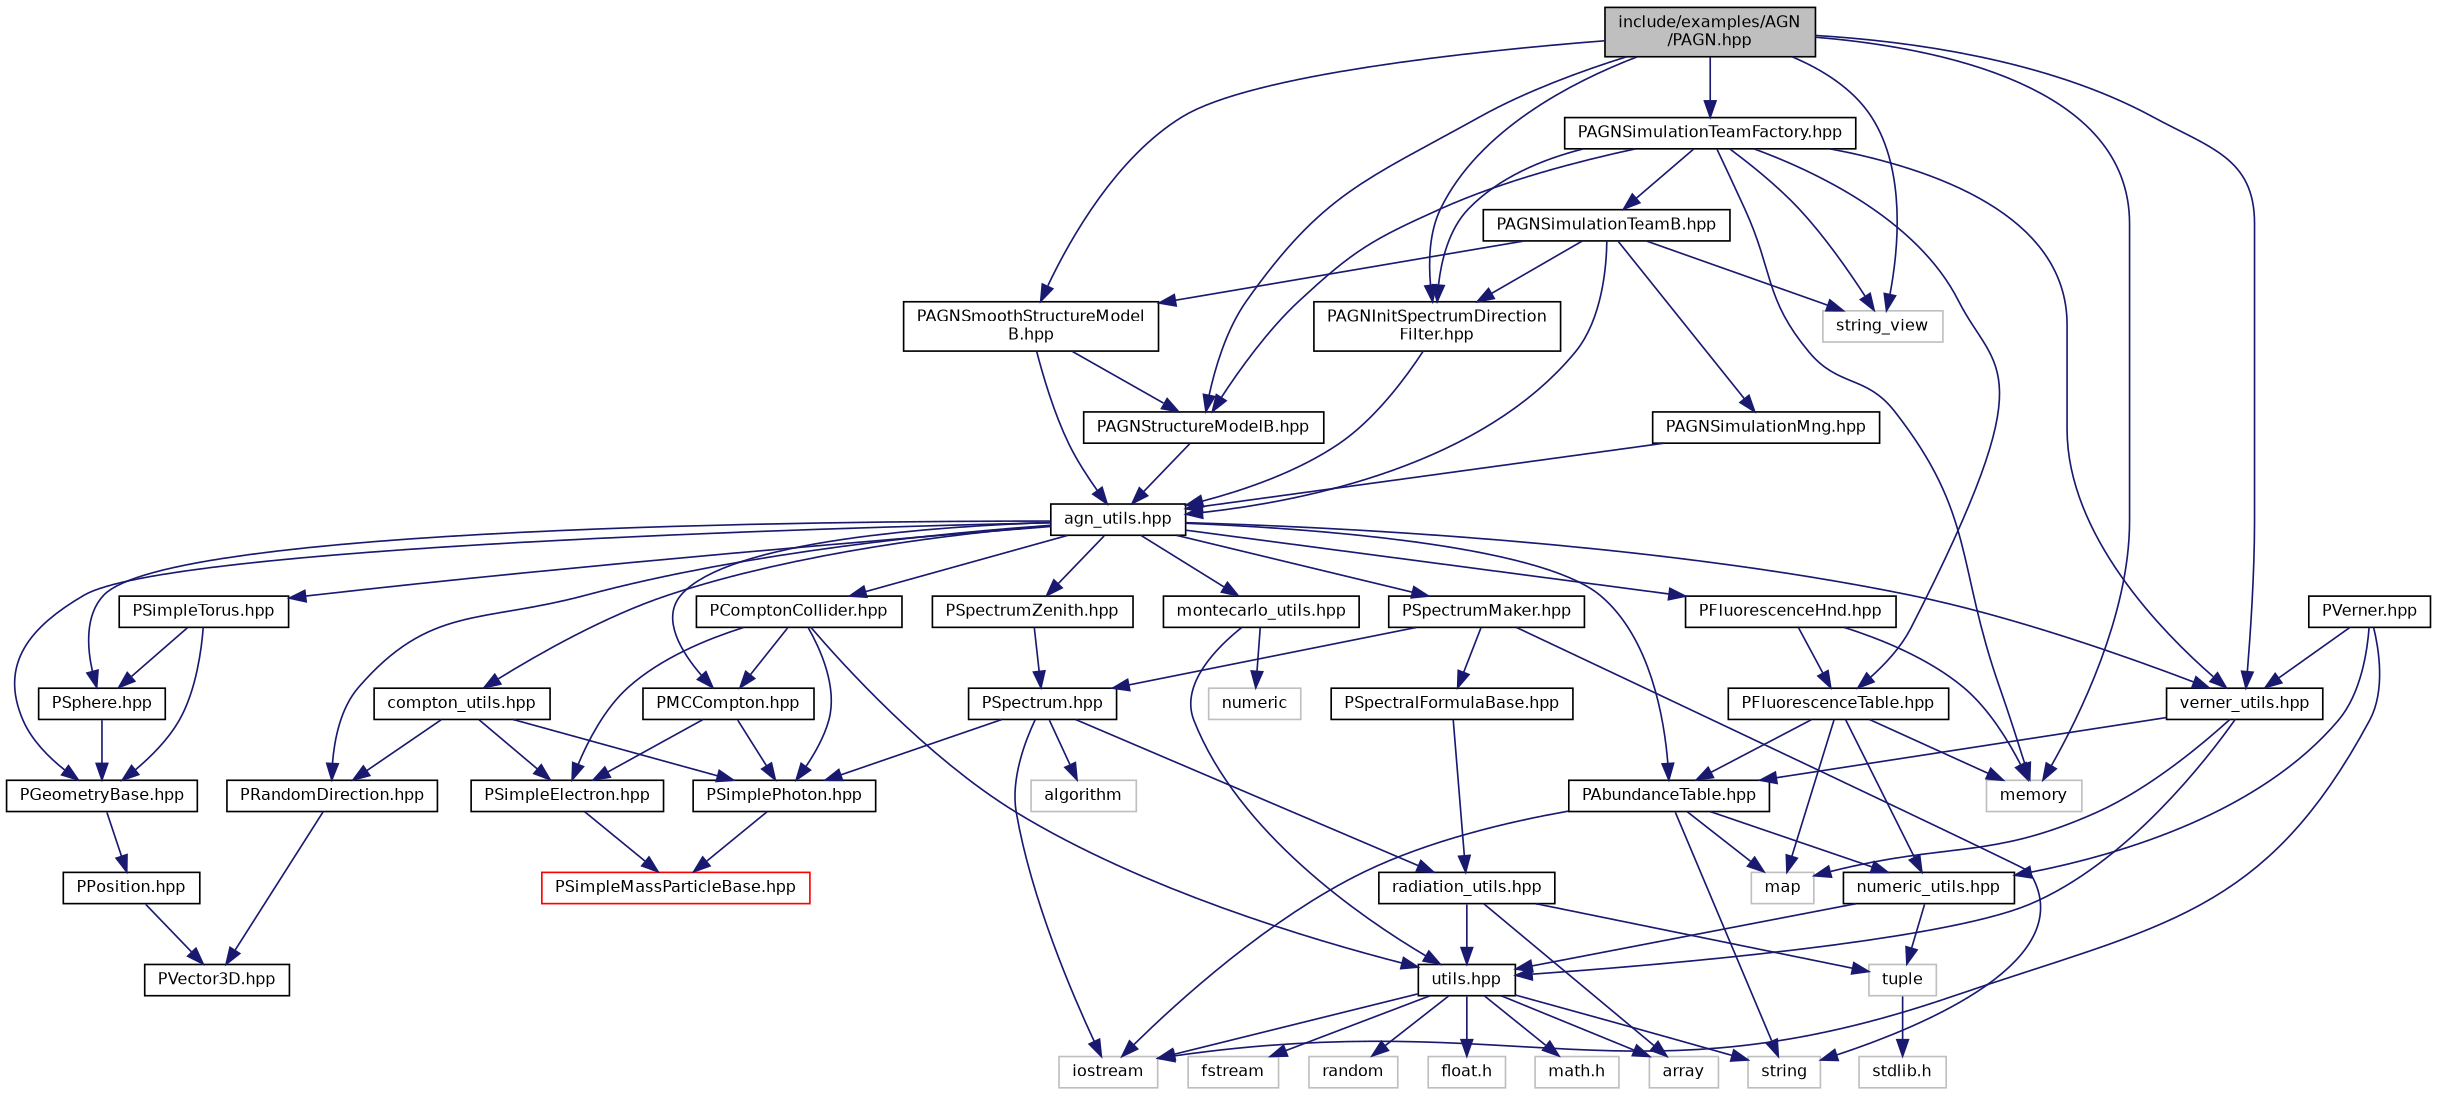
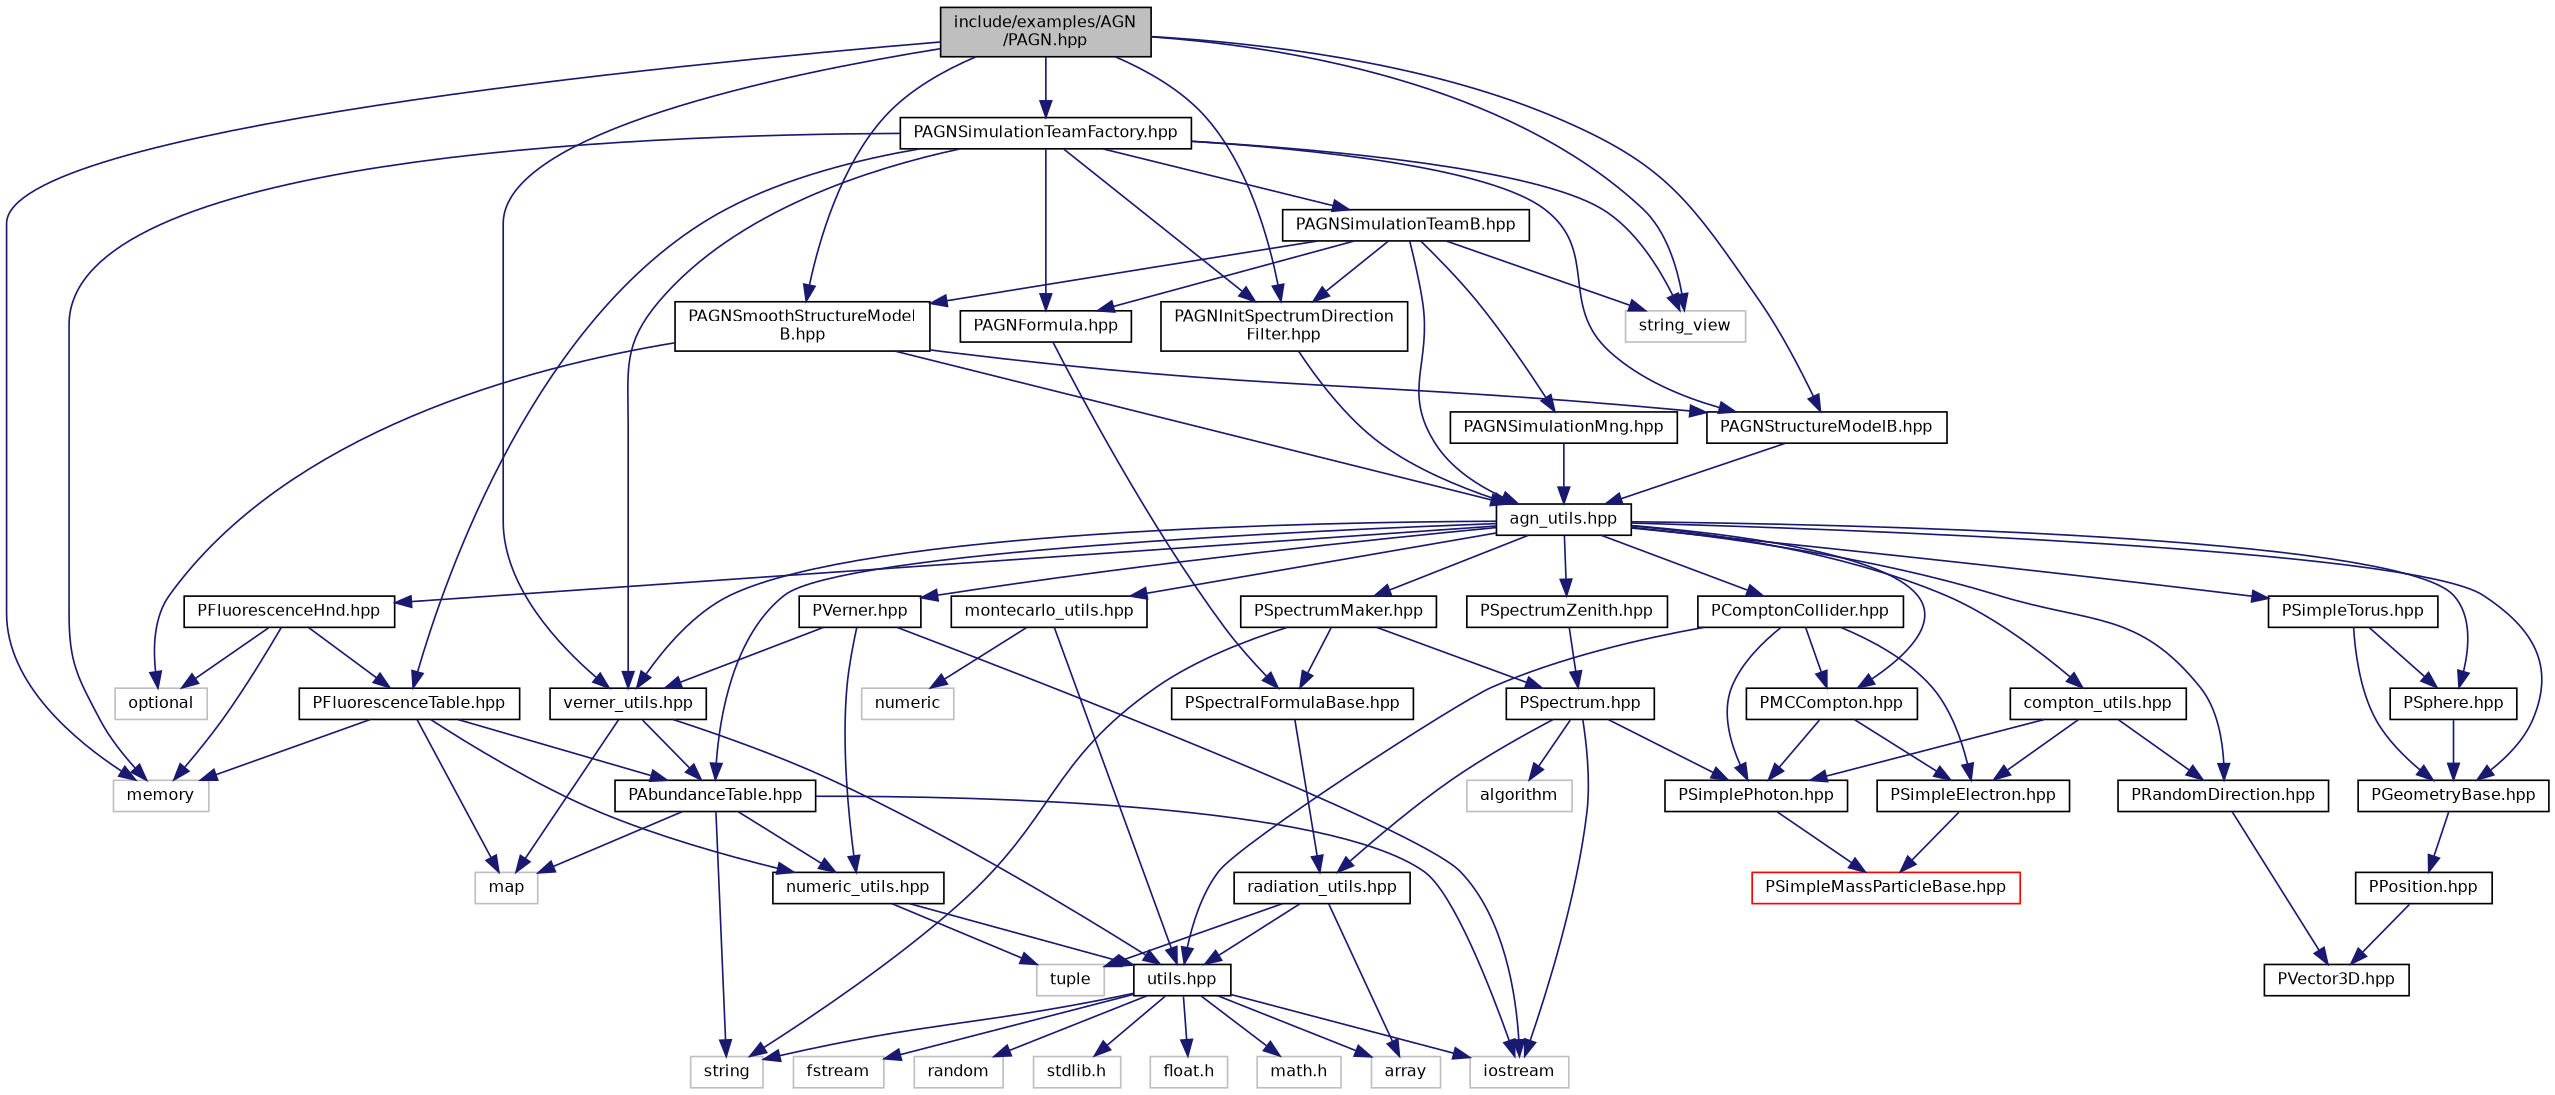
none -> (1046, 326)
none -> (1217, 558)
none -> (161, 704)
(1903, 1018) -> (1136, 1021)
